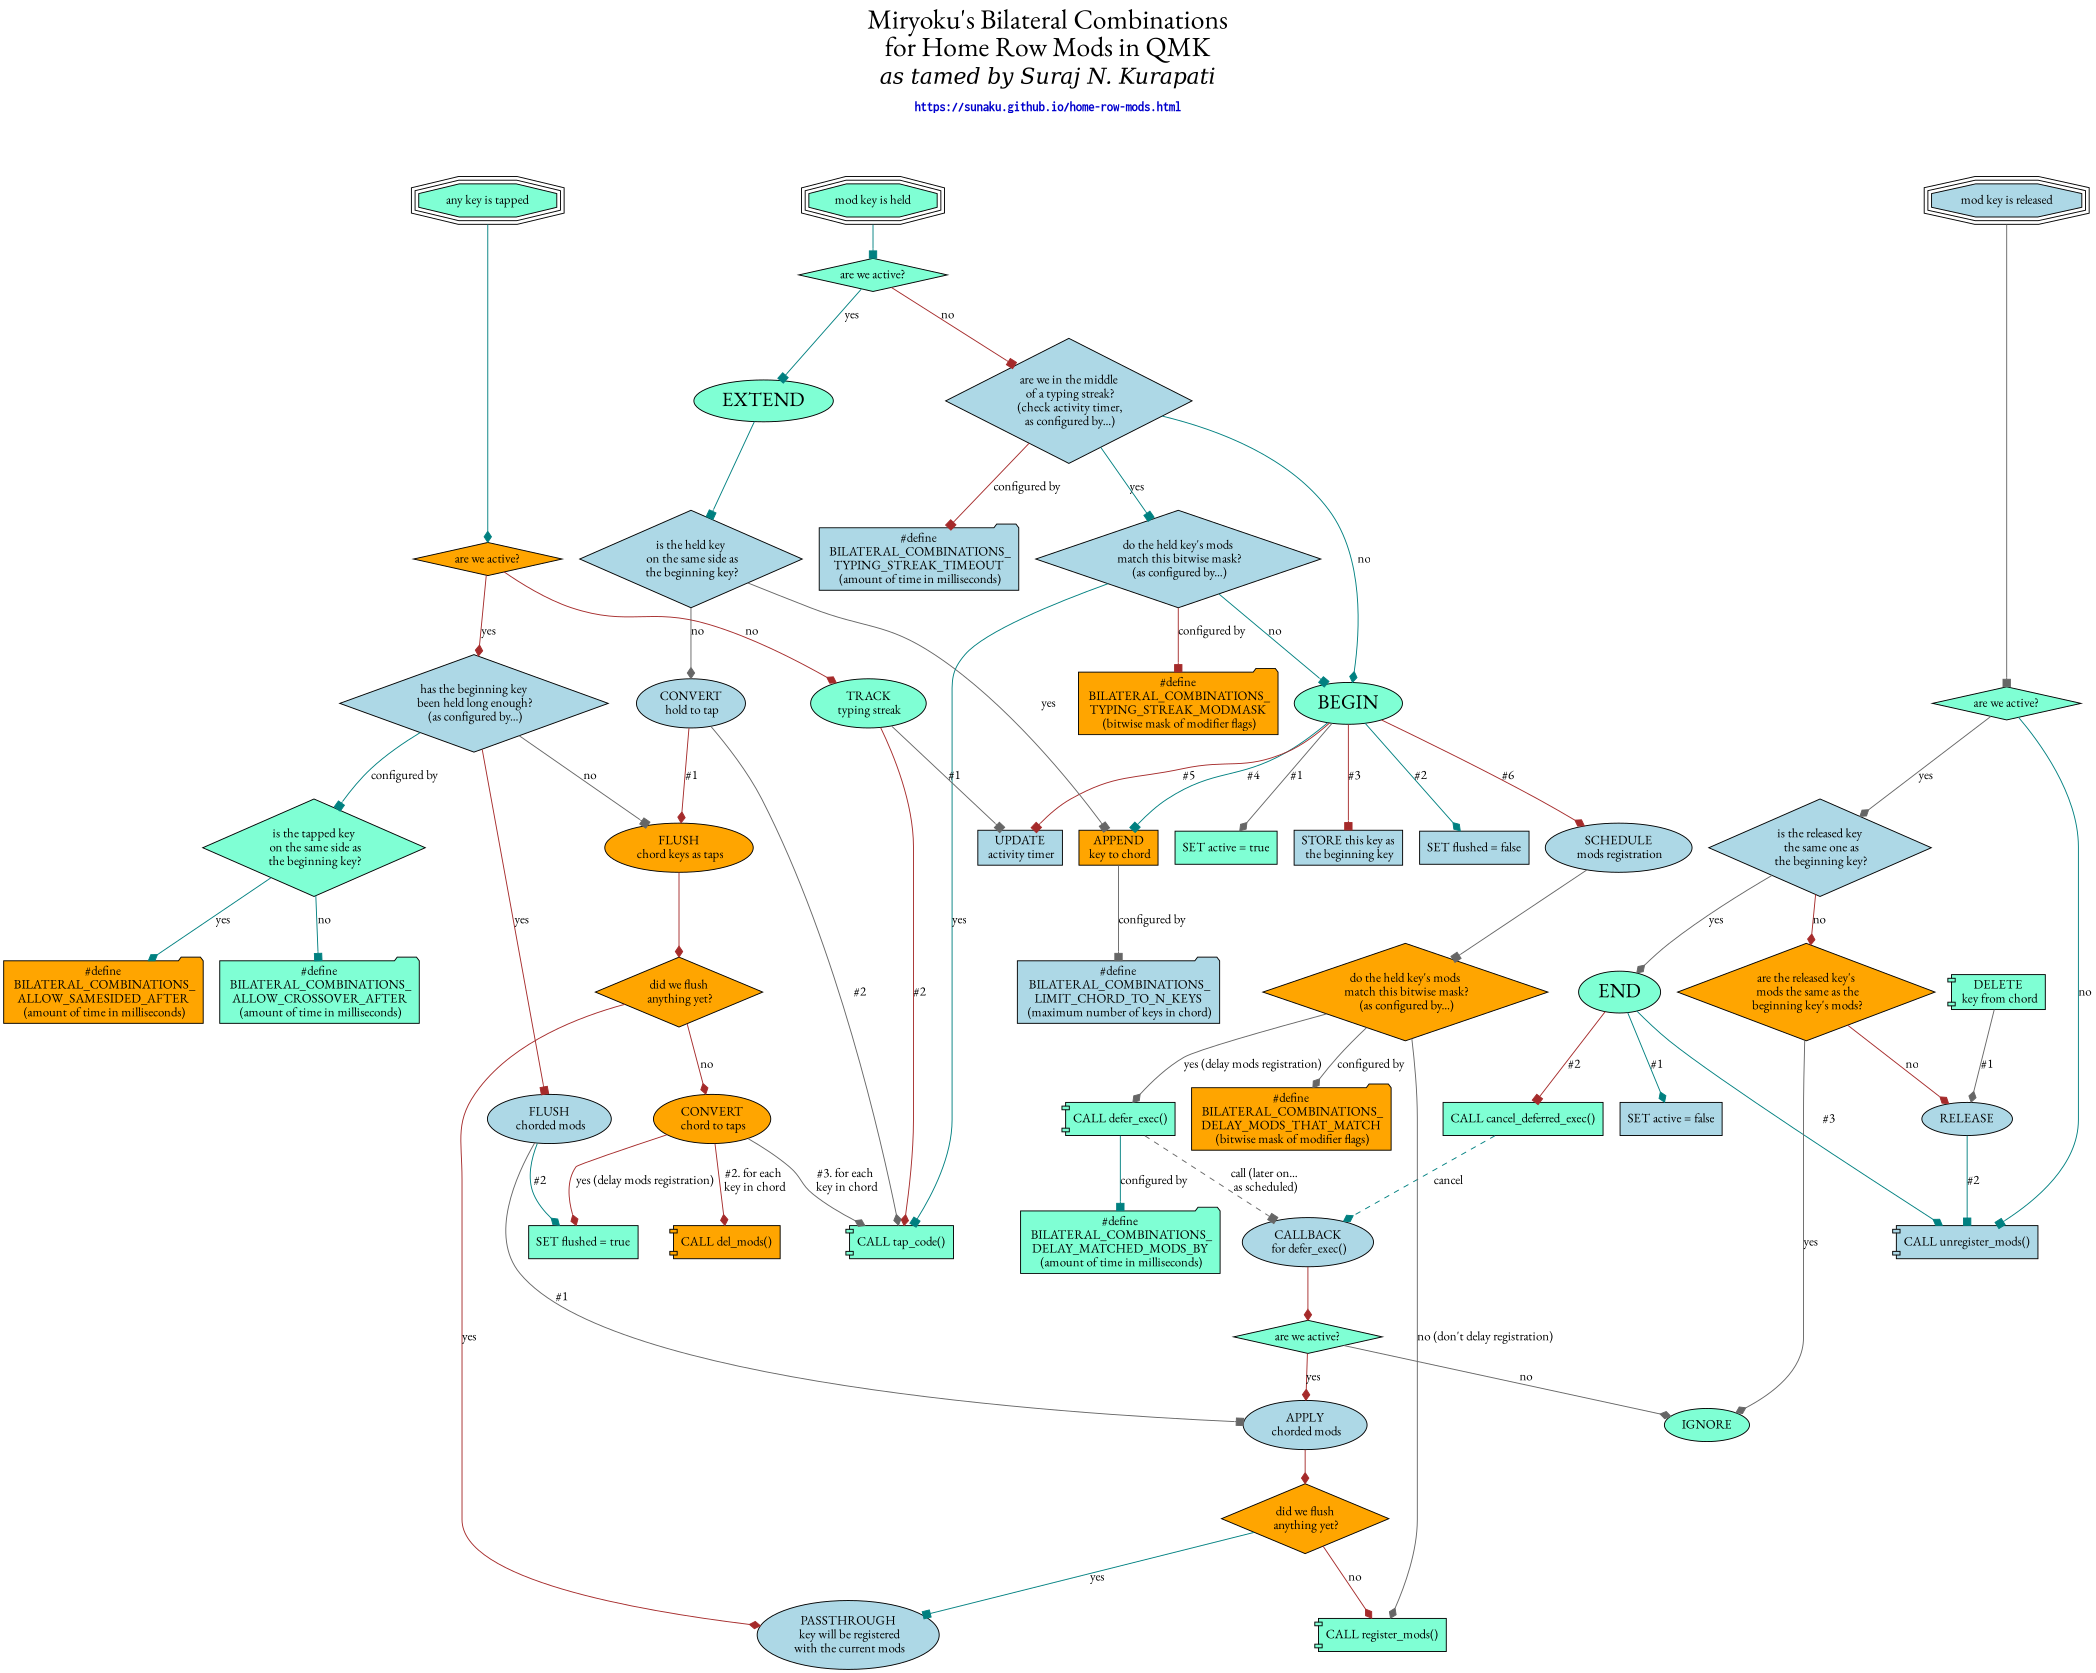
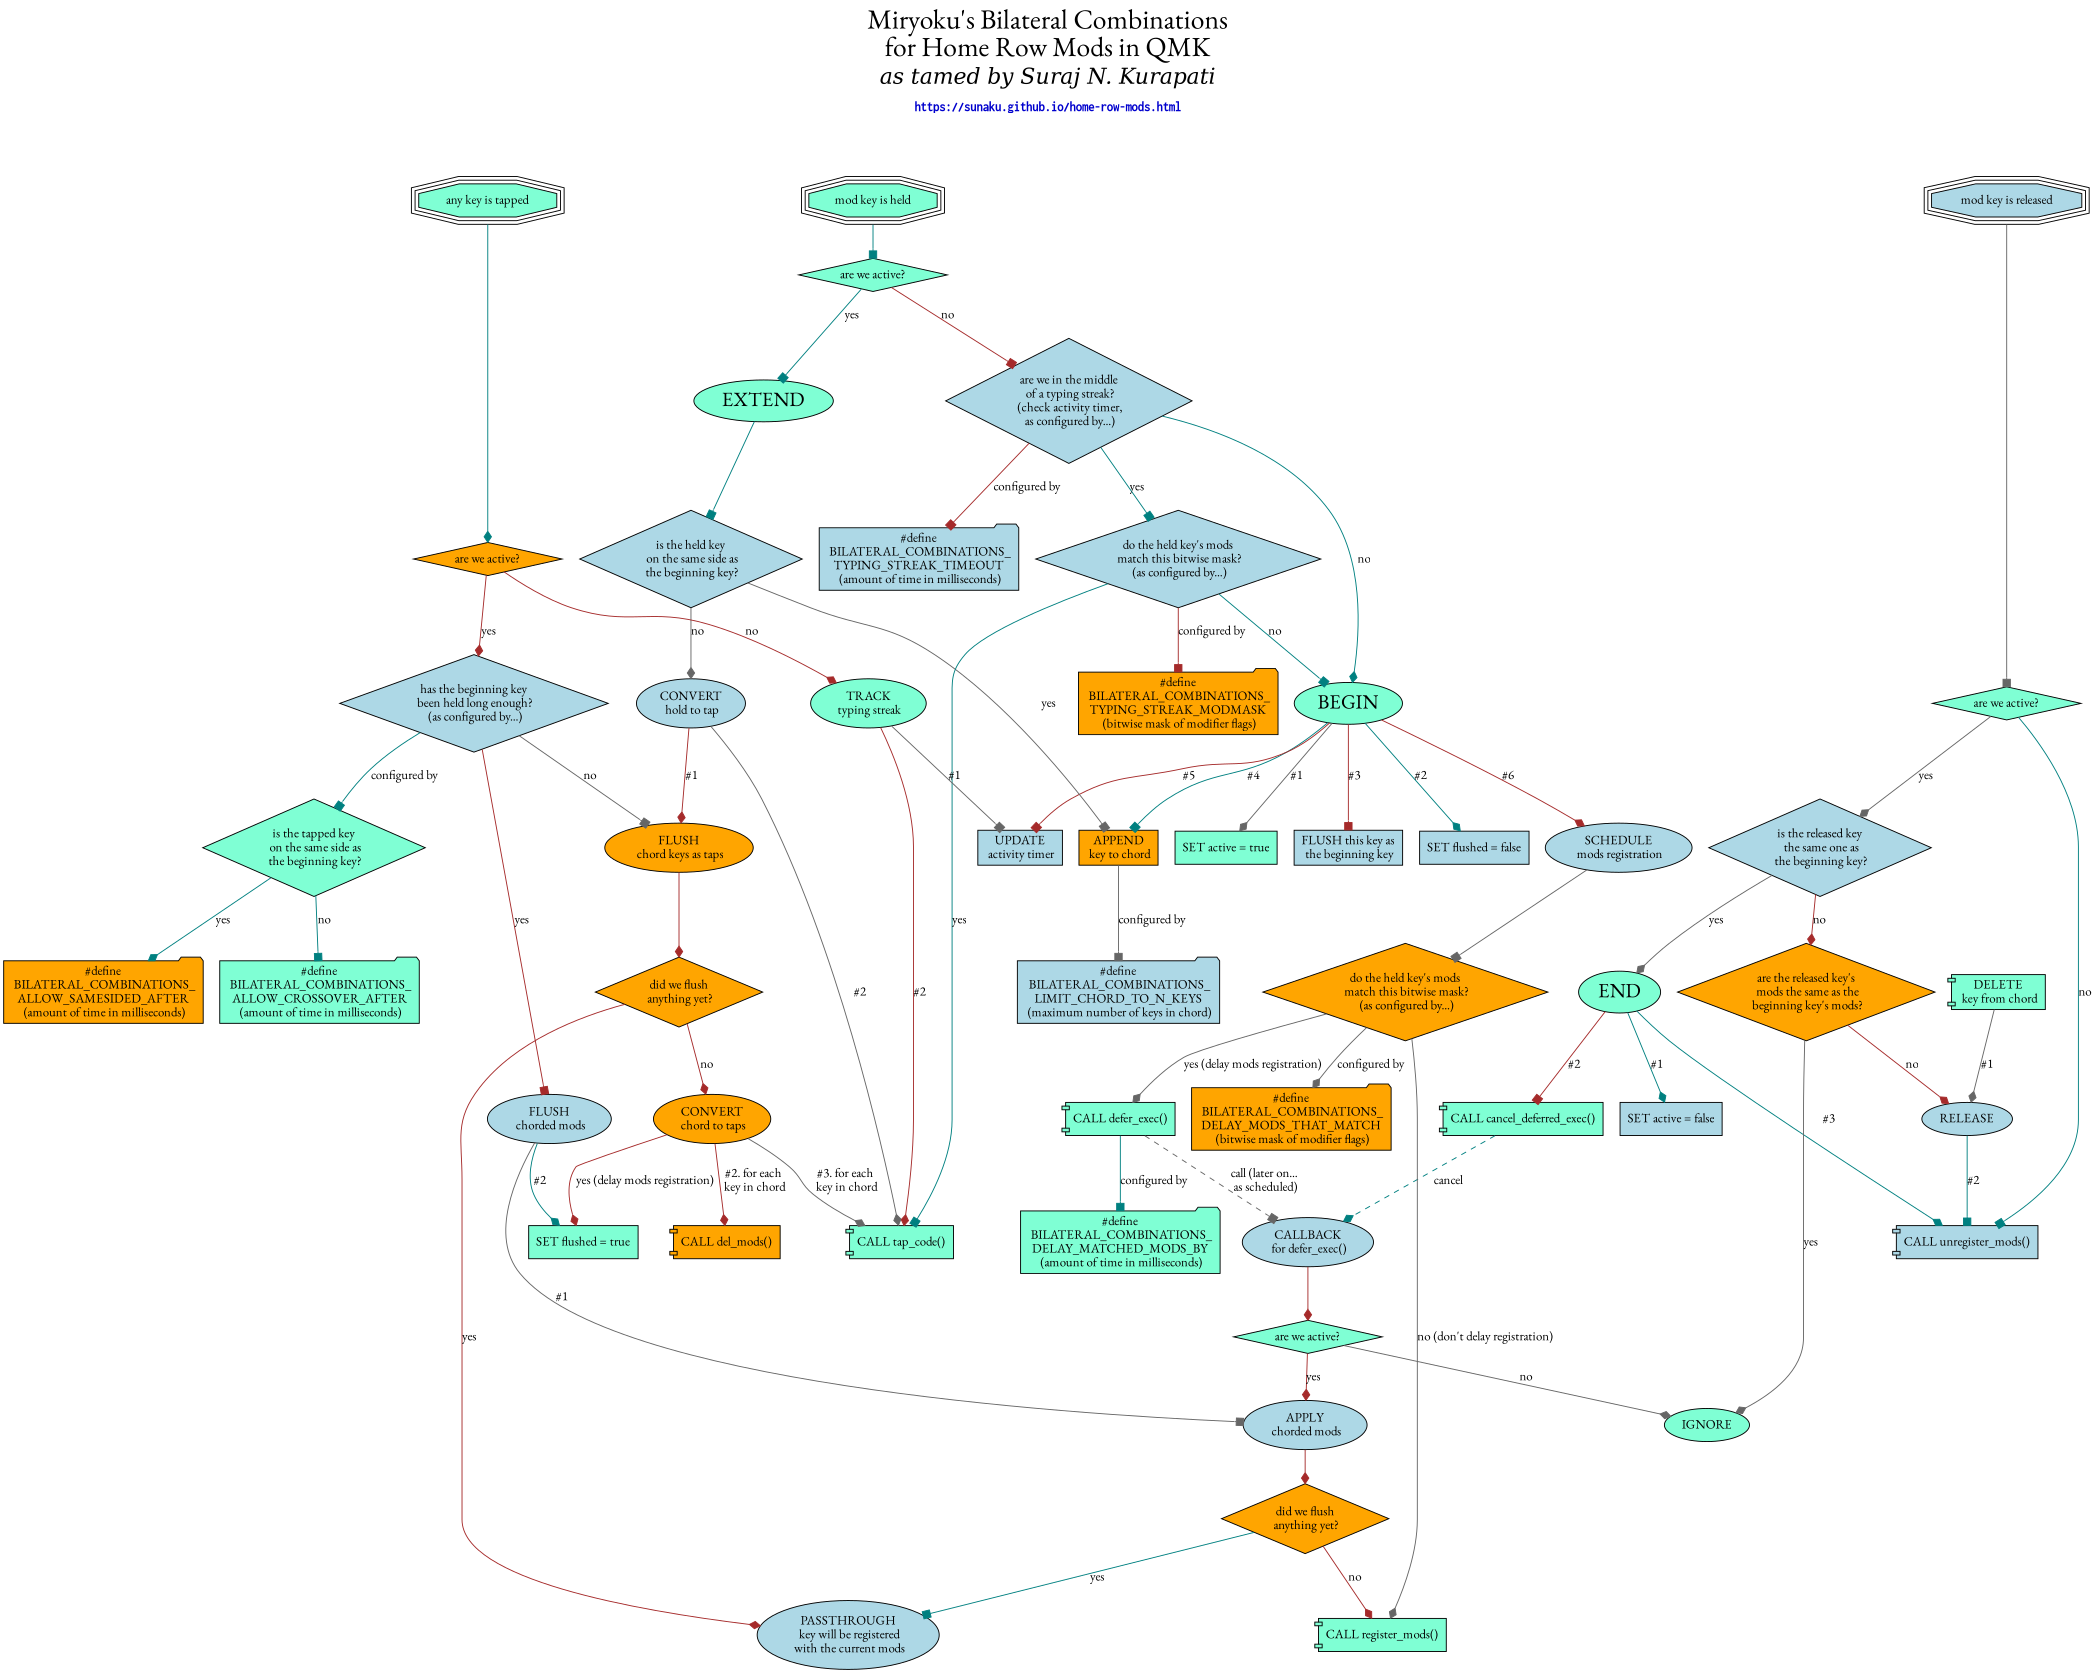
(1348, 848) -> (1348, 848)
(1523, 1119) -> (1523, 1119)
